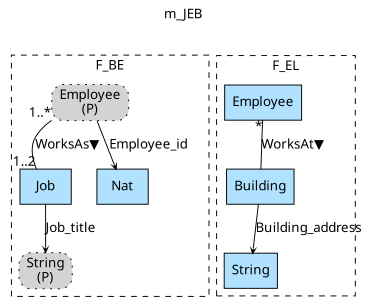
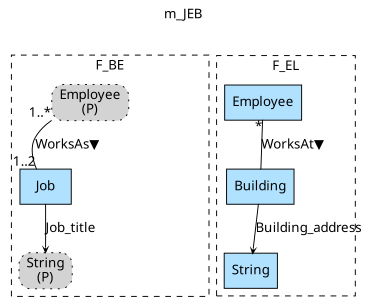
(123, 187) -> none
